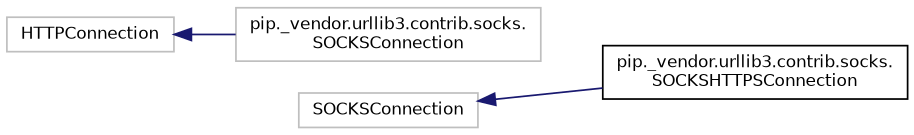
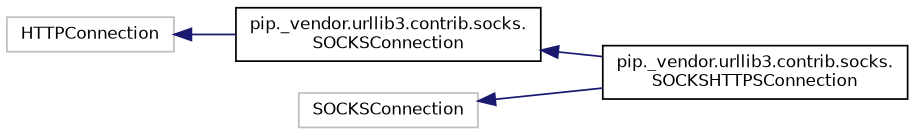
(388, 34) -> (388, 34)
none -> (580, 54)
